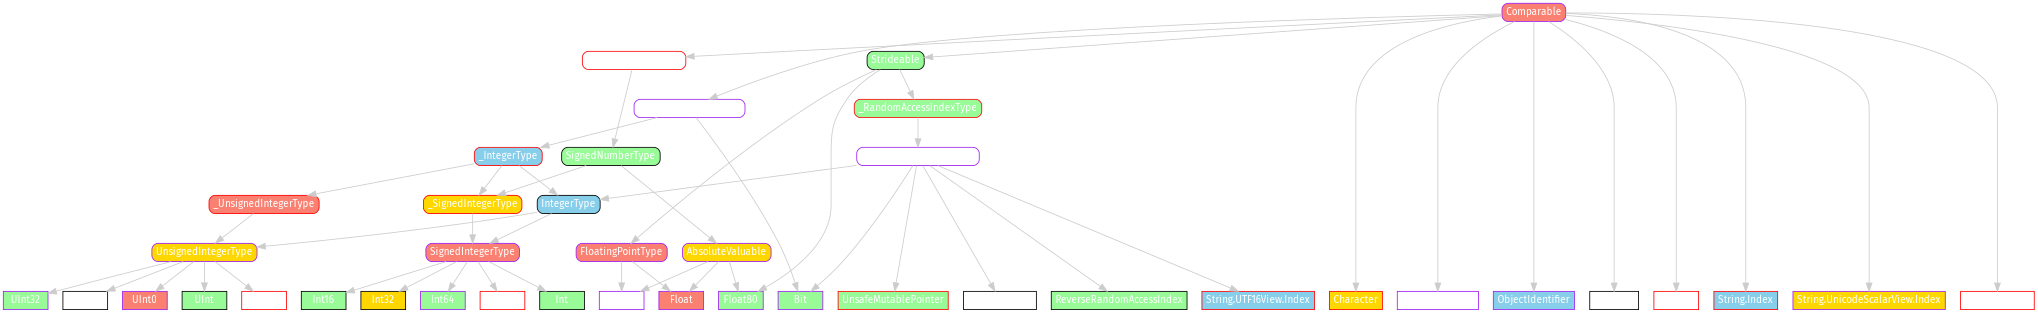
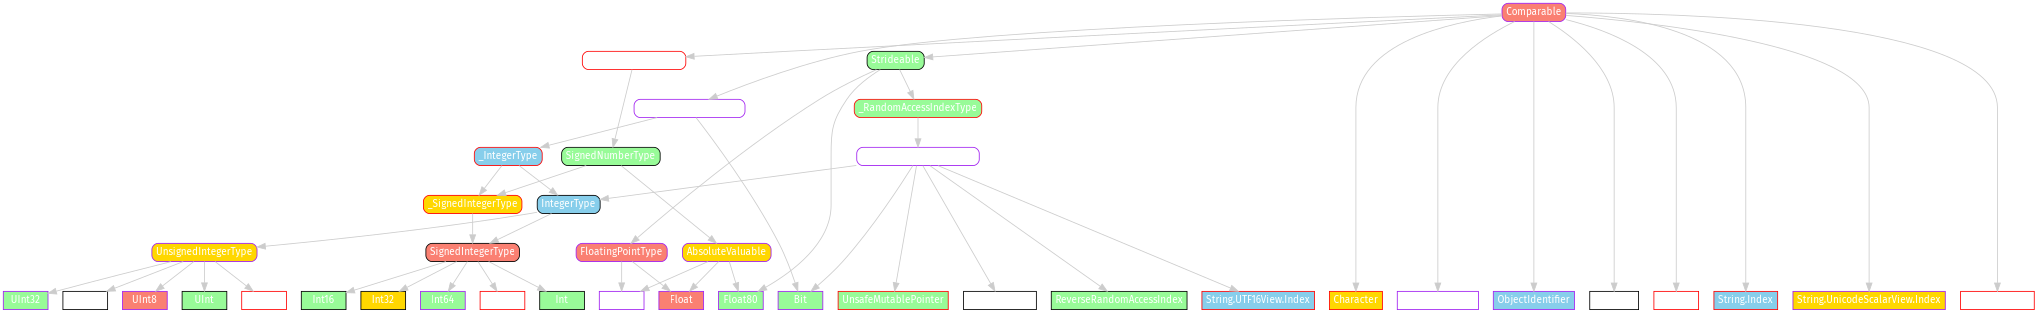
(264, 204) -> none
(473, 252) -> (473, 252)
(145, 300) -> (145, 300)
